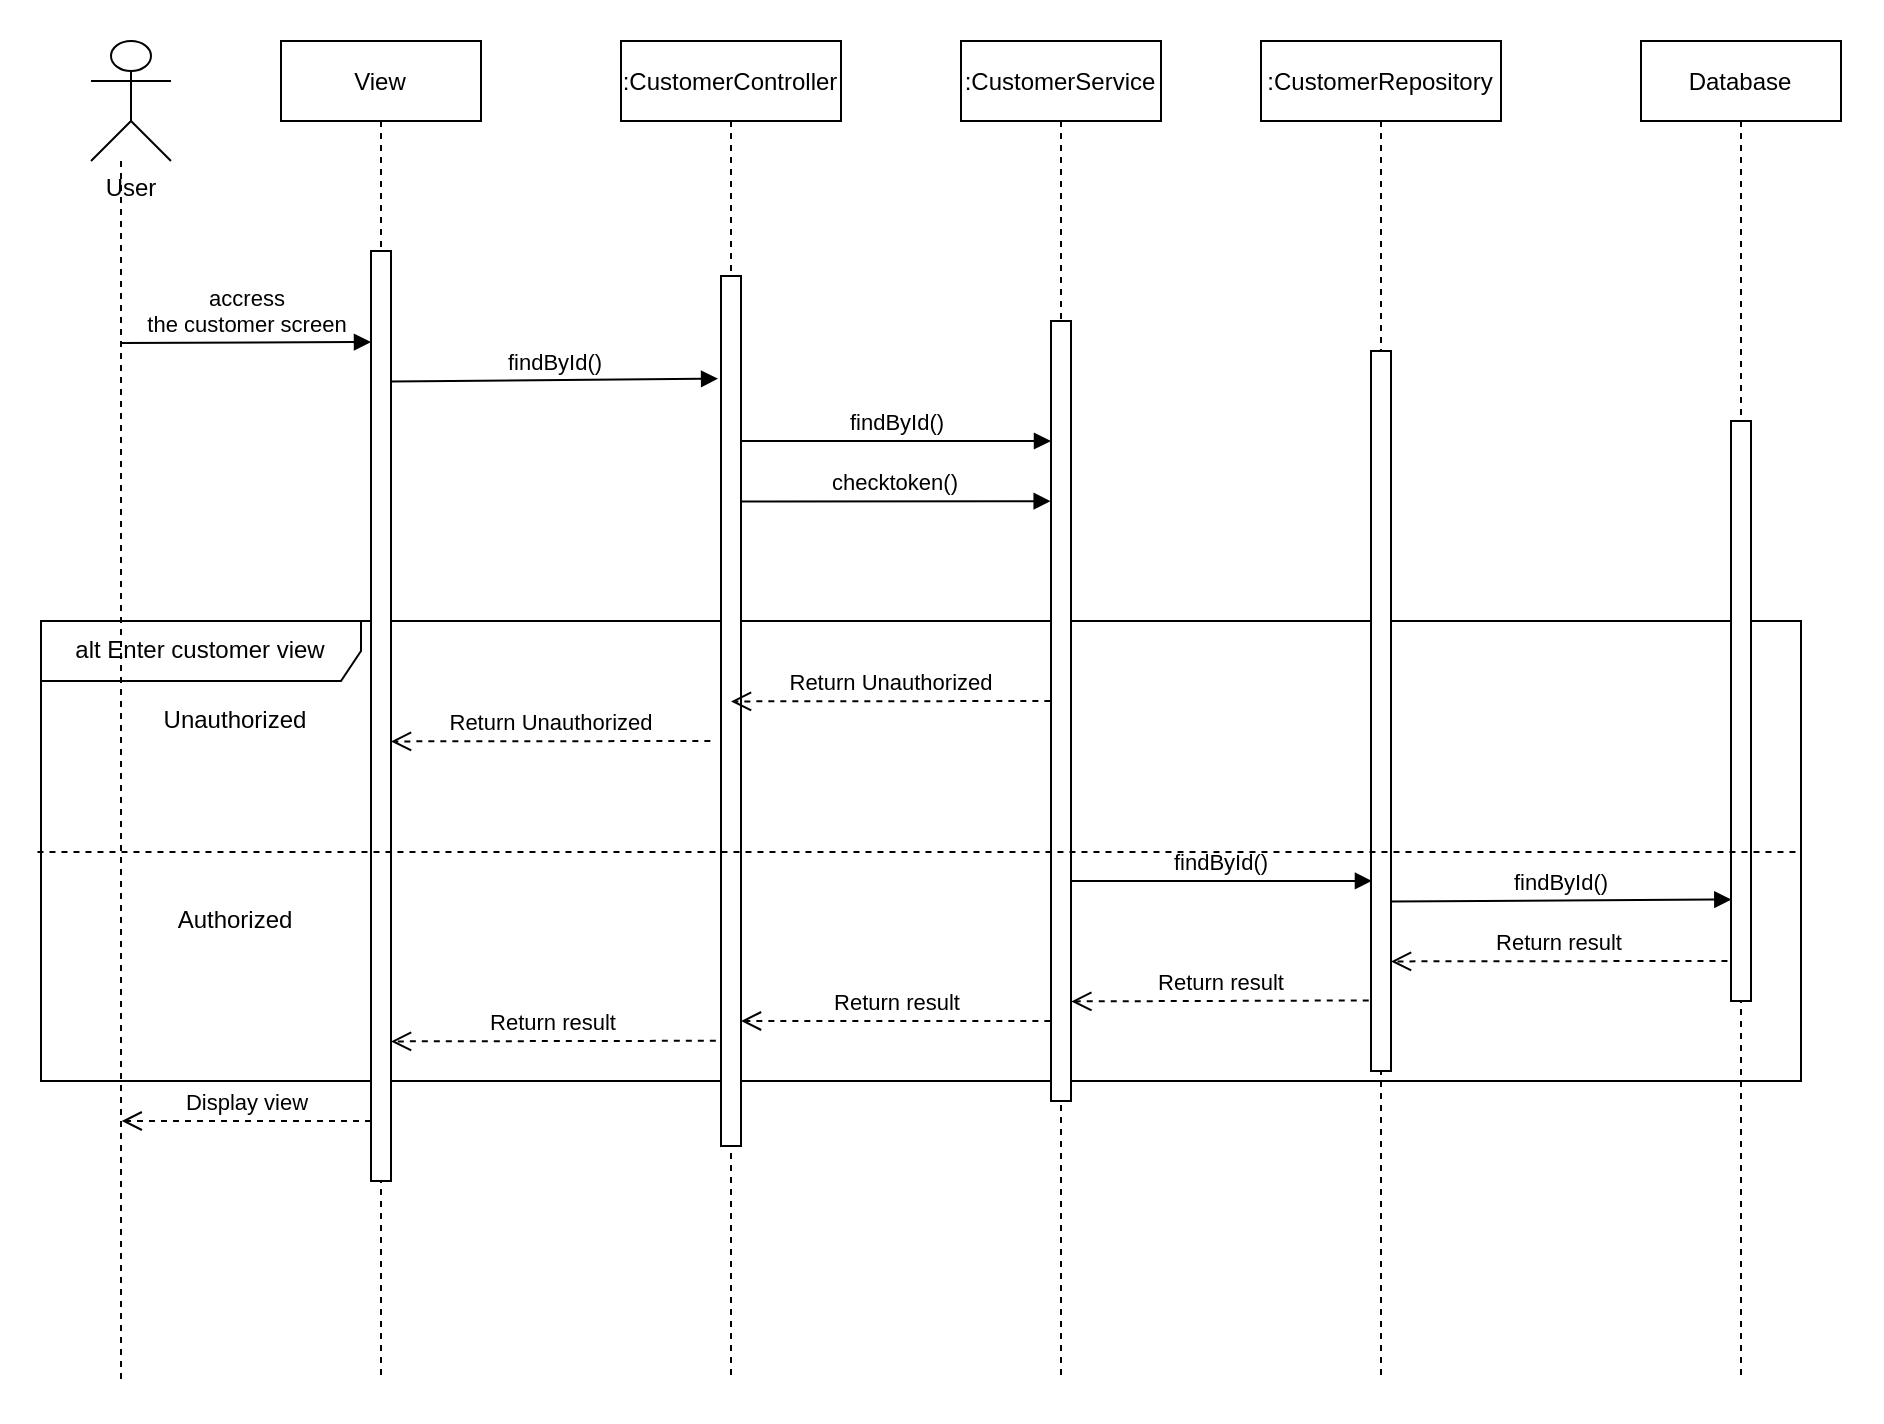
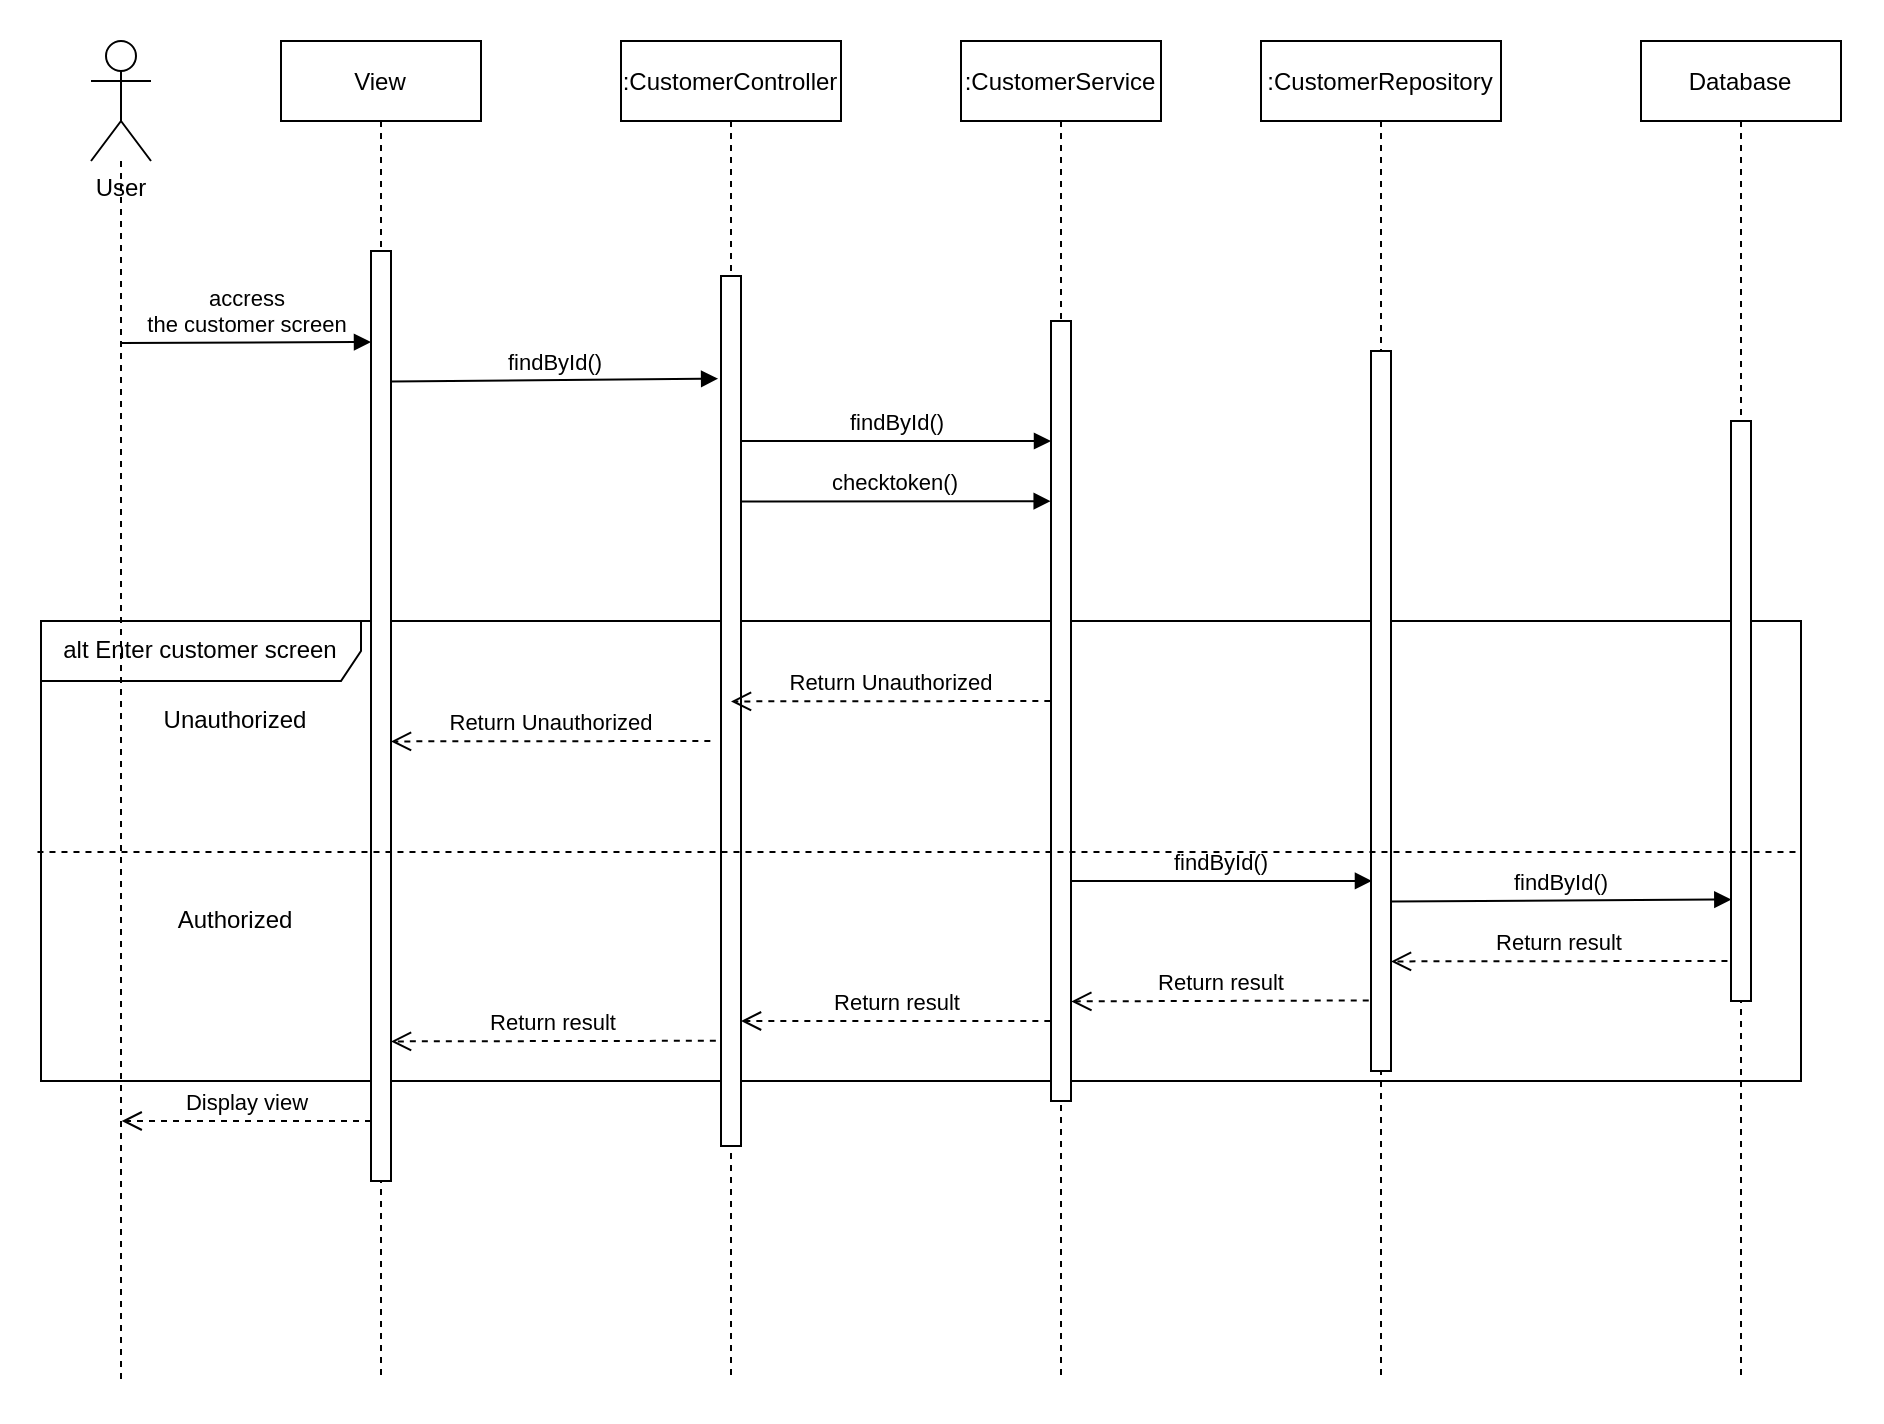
(131, 101) -> (121, 101)
(201, 651) -> (201, 651)
